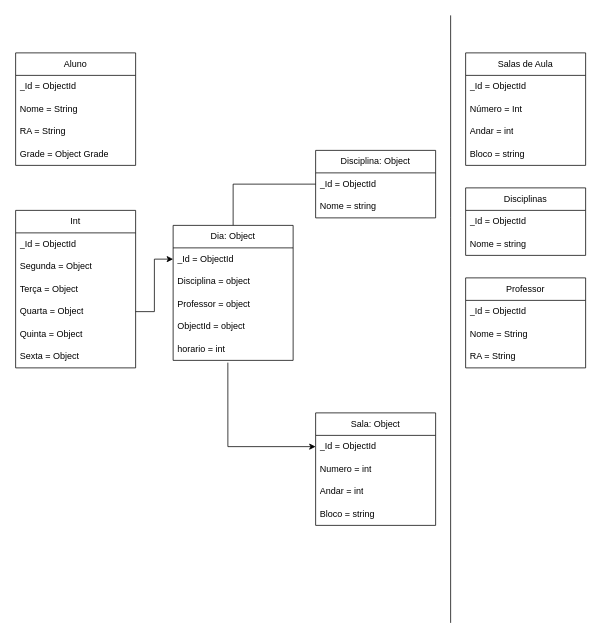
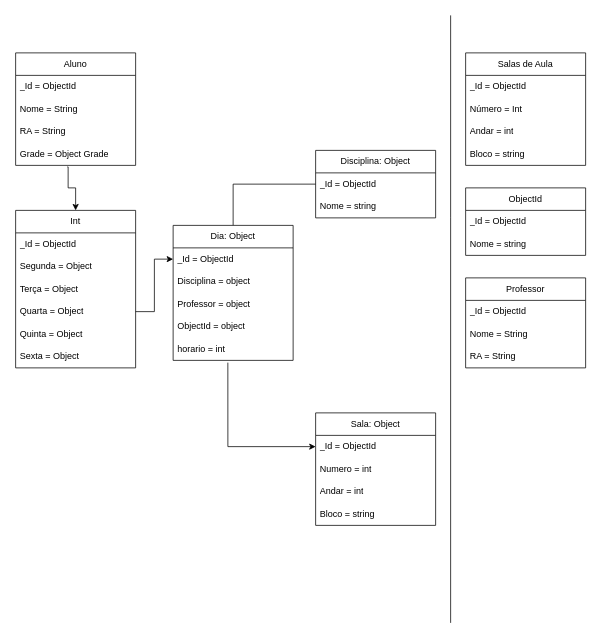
none -> (75, 191)
(525, 199) -> (525, 199)
